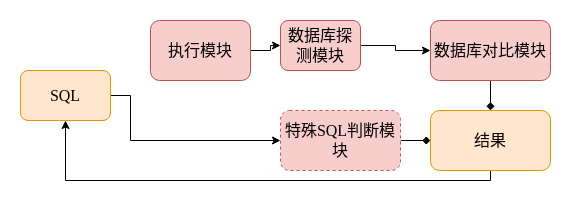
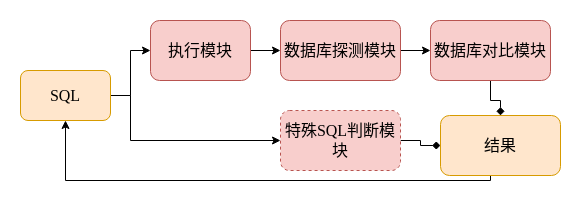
(321, 46) -> (341, 51)
none -> (131, 66)
(491, 141) -> (501, 146)
